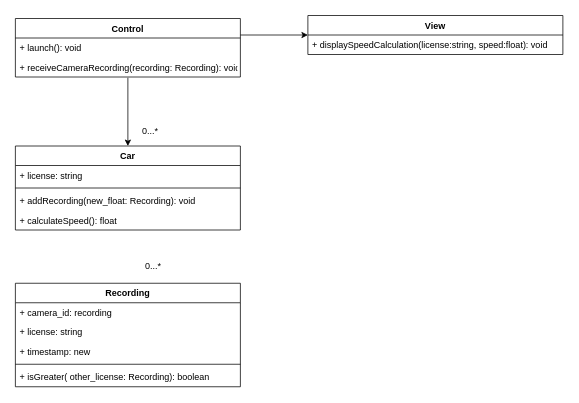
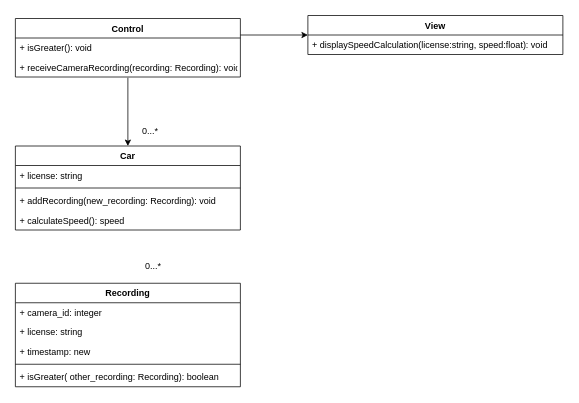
(54, 48) -> (62, 48)
(115, 201) -> (125, 201)
(75, 221) -> (77, 221)
(69, 313) -> (64, 313)
(127, 377) -> (134, 377)
